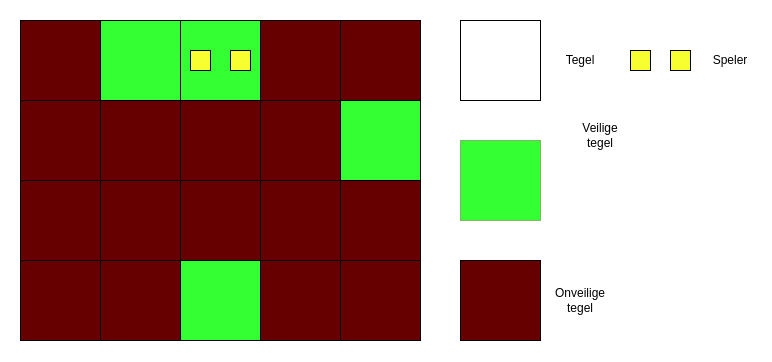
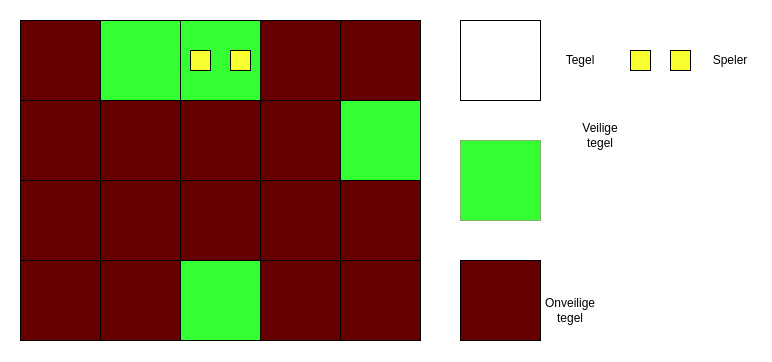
(581, 301) -> (571, 311)
